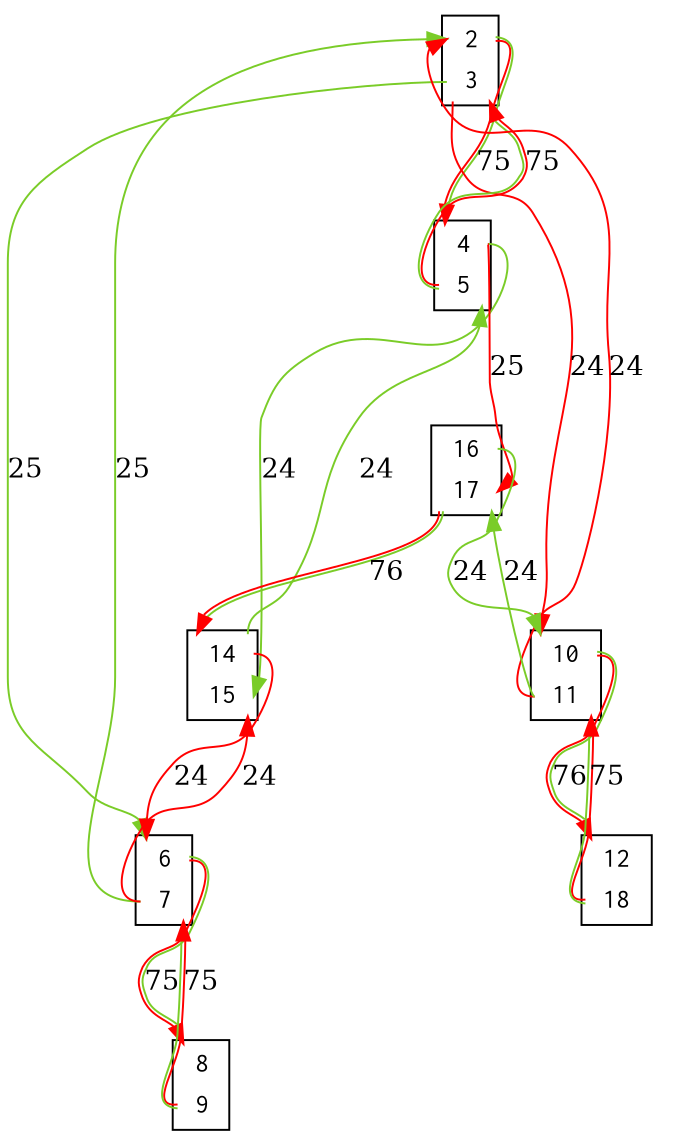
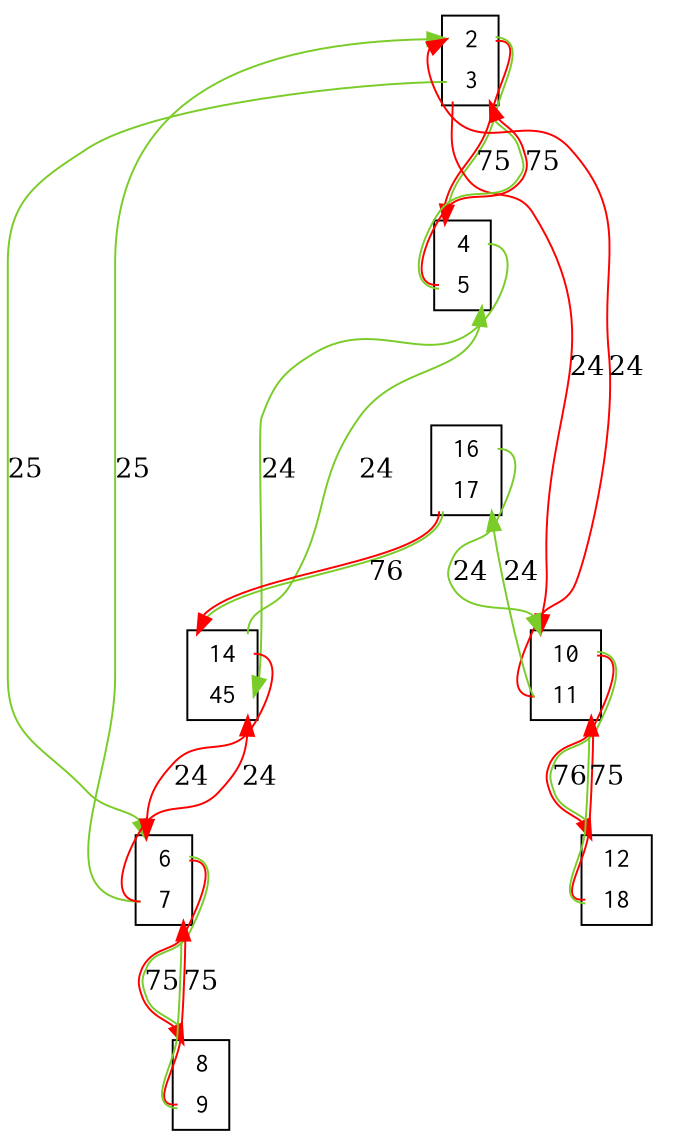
(490, 363) -> none
(222, 695) -> (222, 695)
